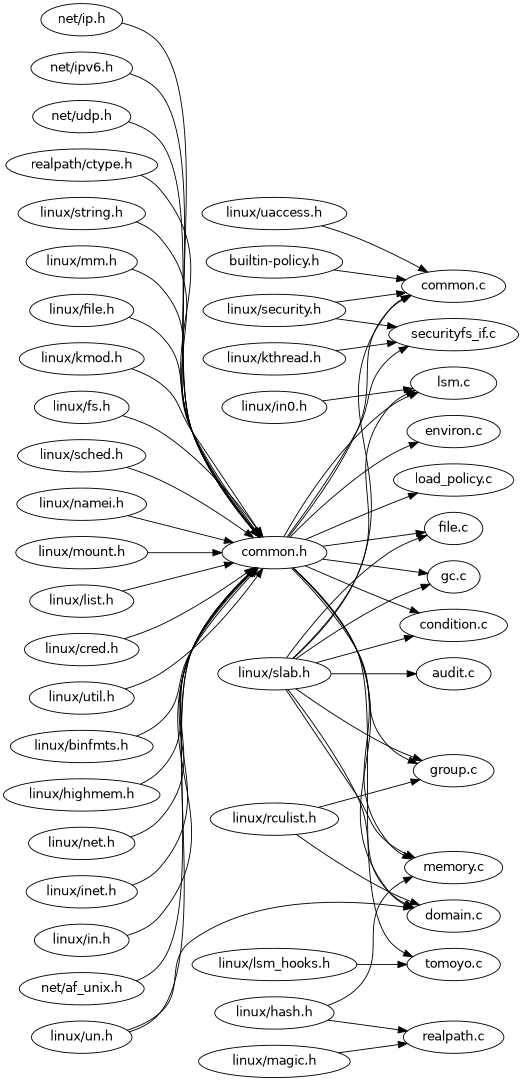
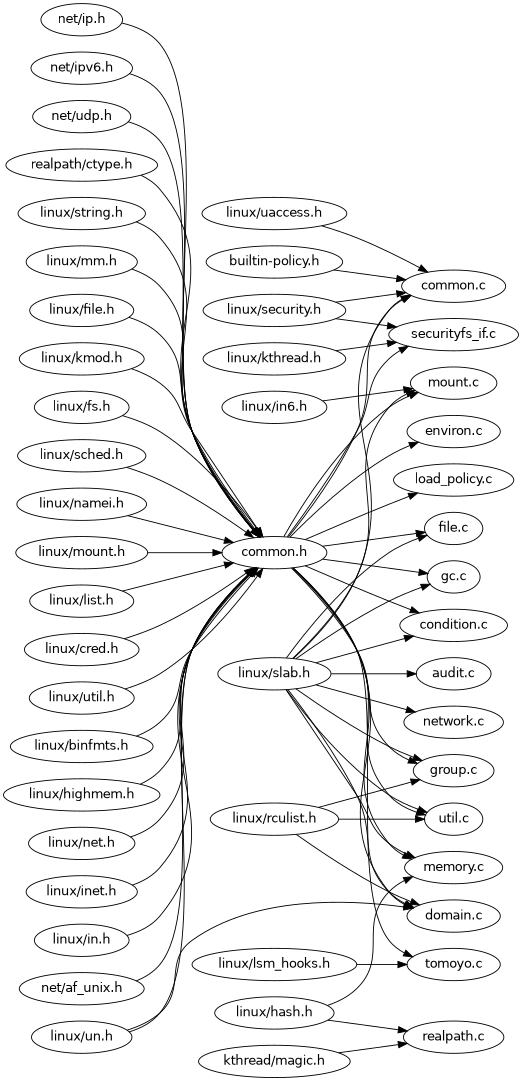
(454, 383) -> (454, 383)
(274, 407) -> (274, 407)
none -> (454, 722)
none -> (454, 819)
(274, 1061) -> (274, 1061)
